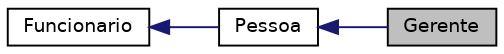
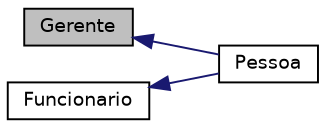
(363, 27) -> (186, 48)
